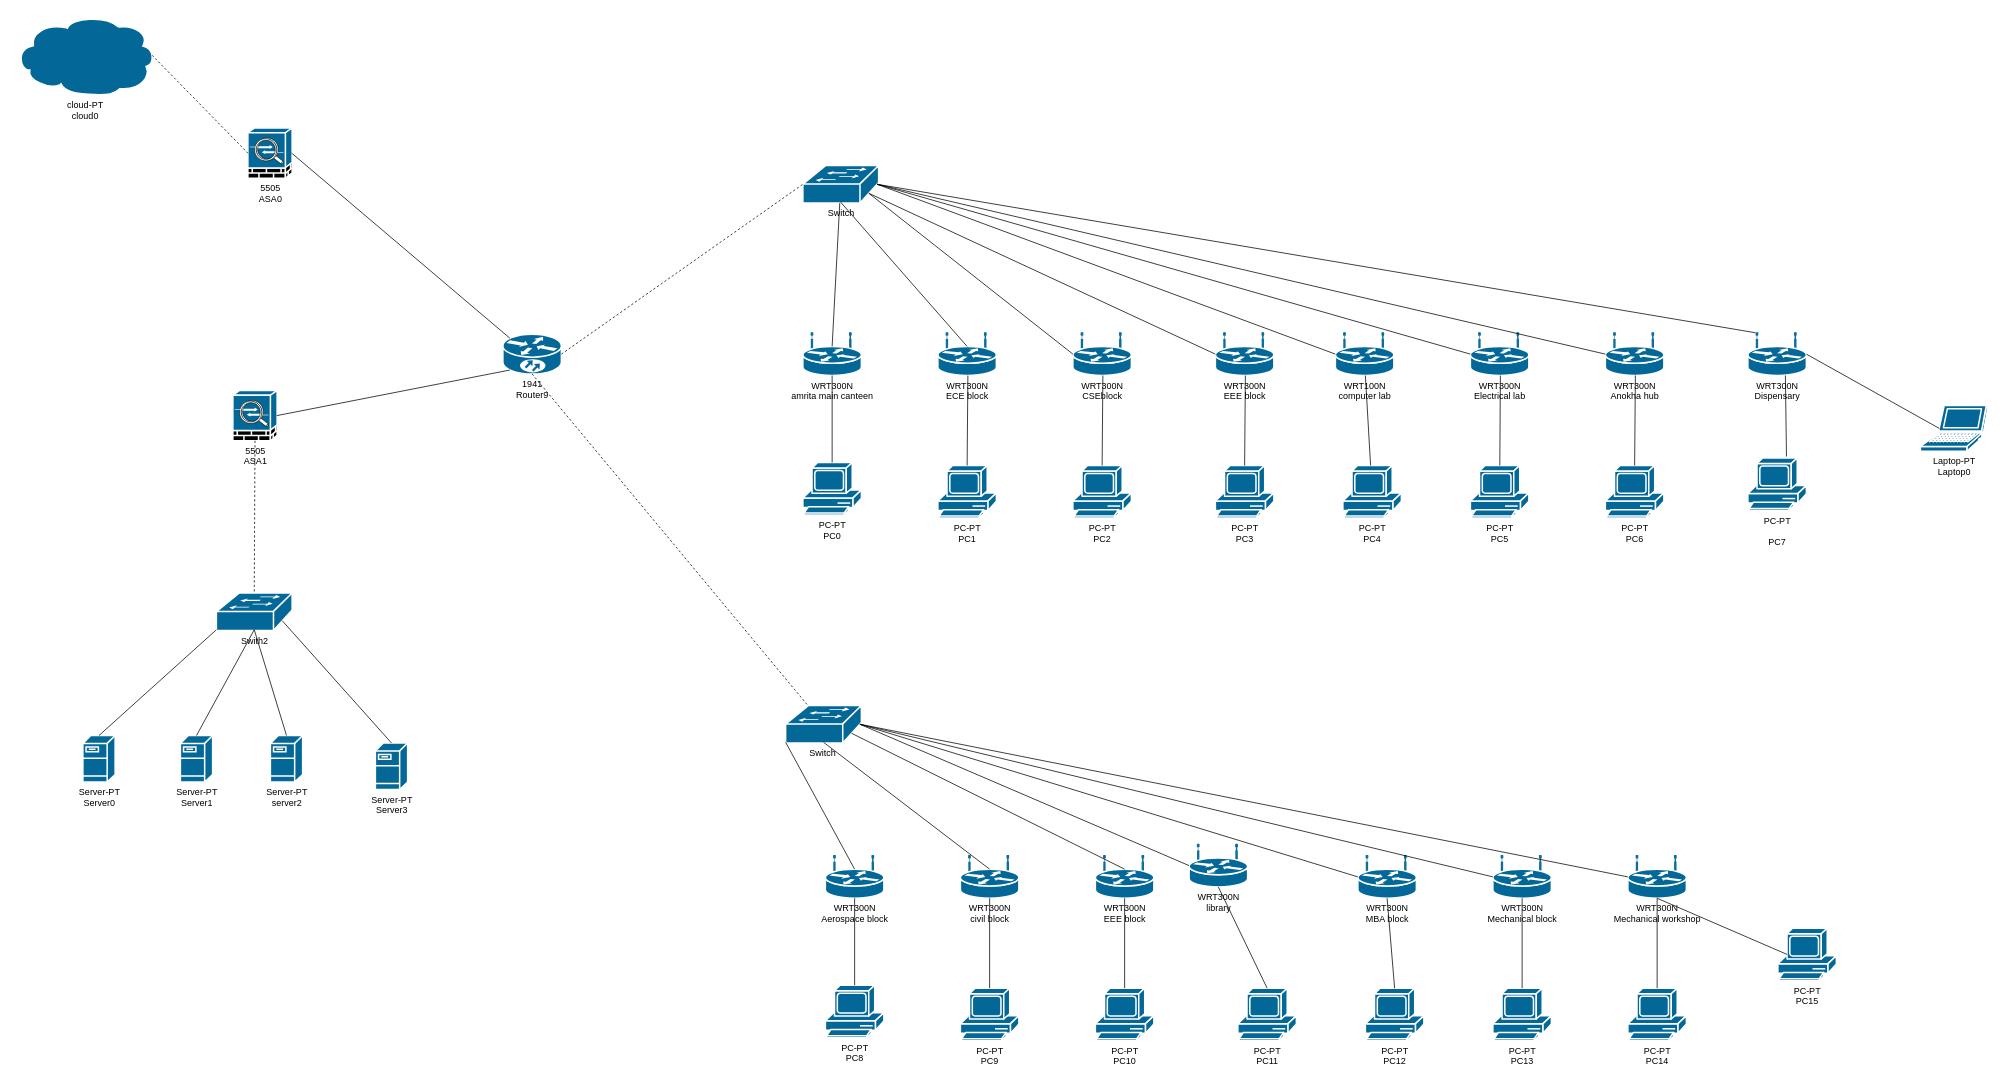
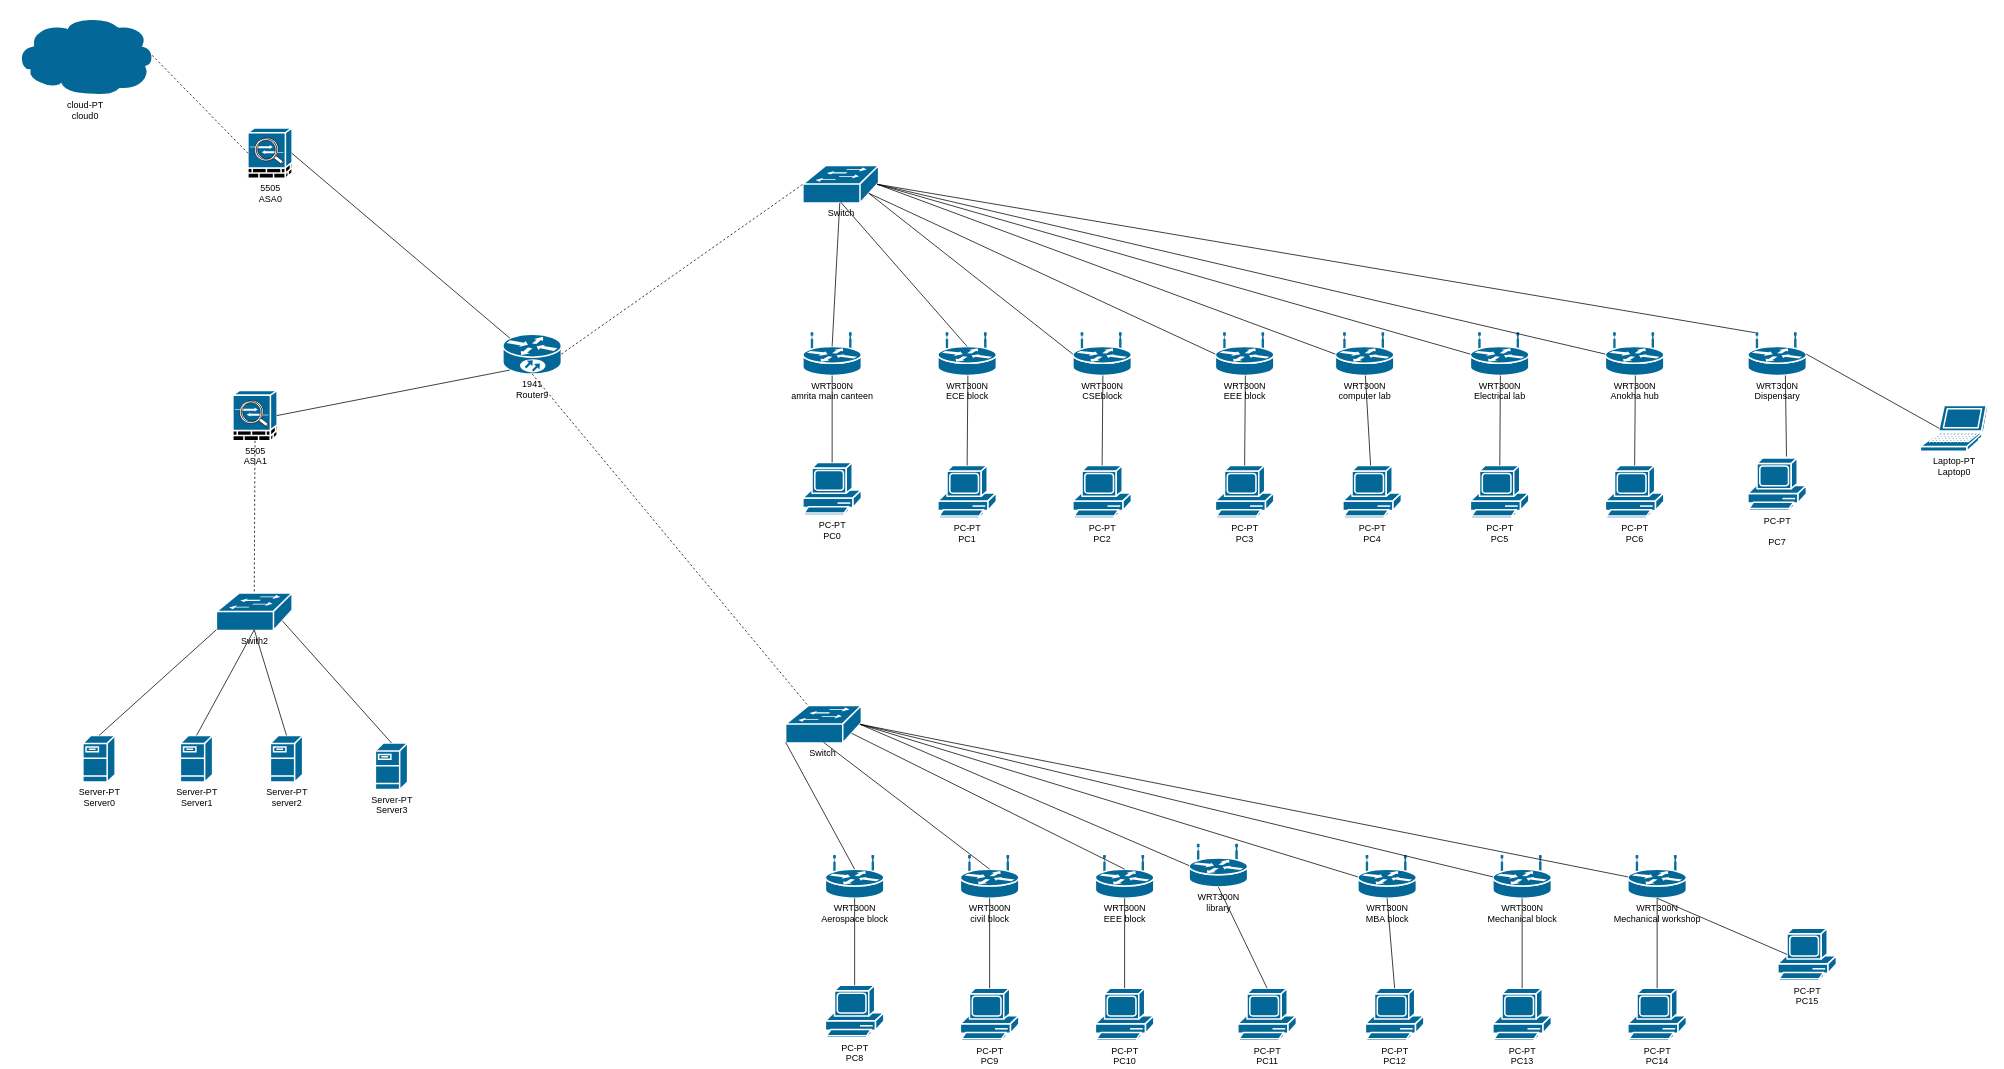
(1365, 391) -> (1365, 391)
